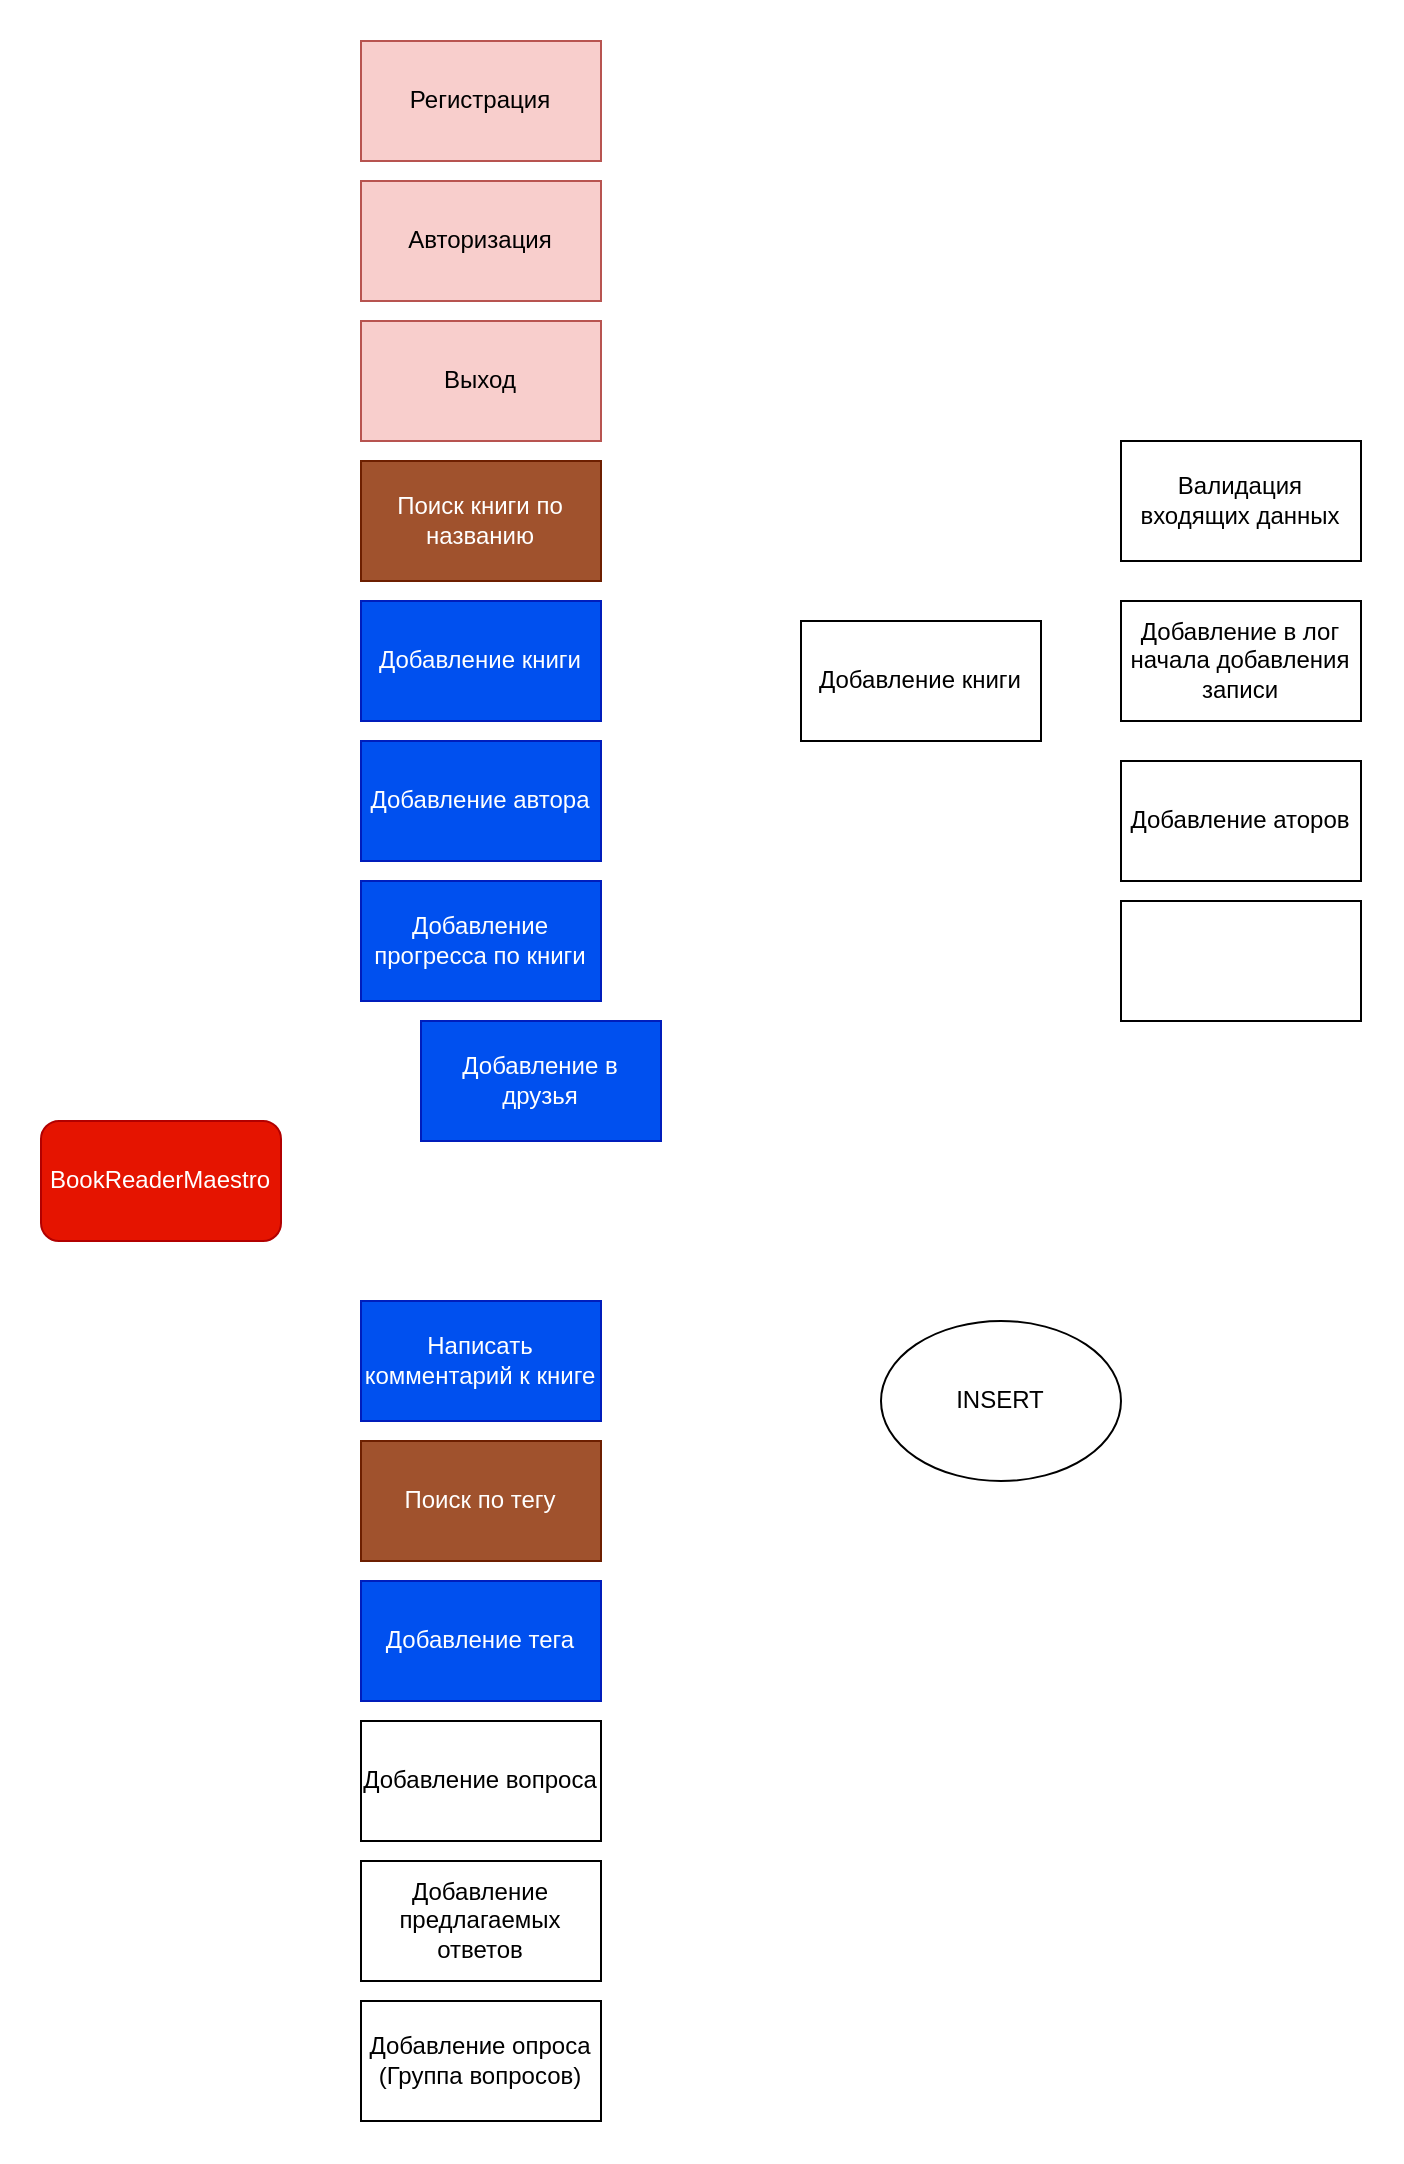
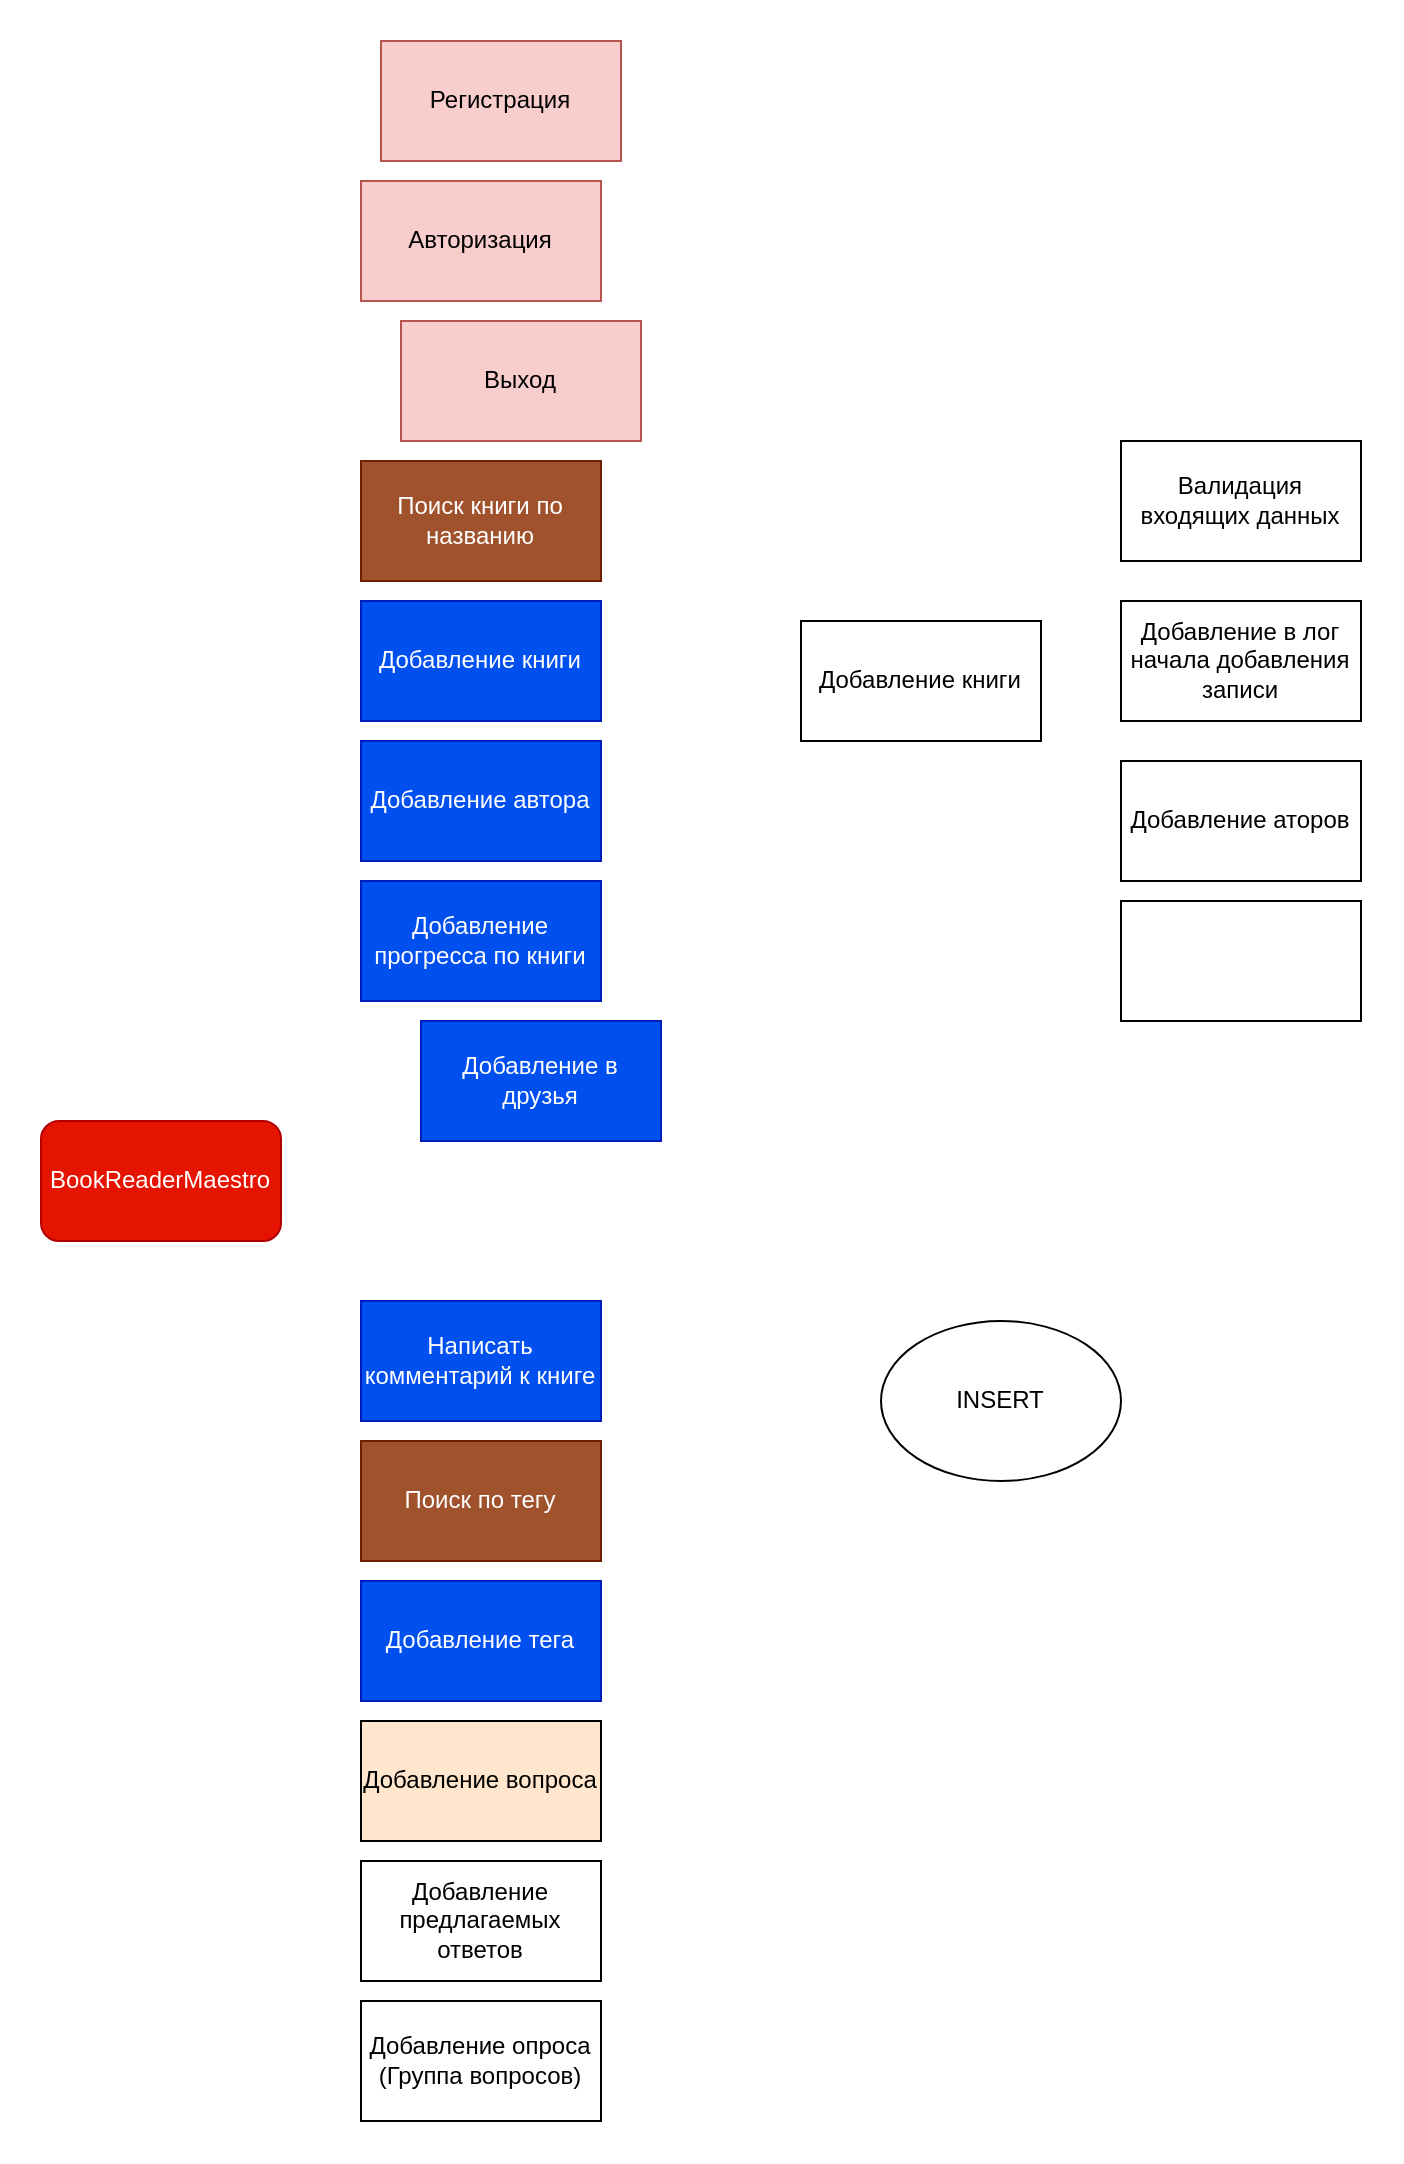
(481, 101) -> (501, 101)
(481, 381) -> (521, 381)
(481, 1781) -> (481, 1781)
